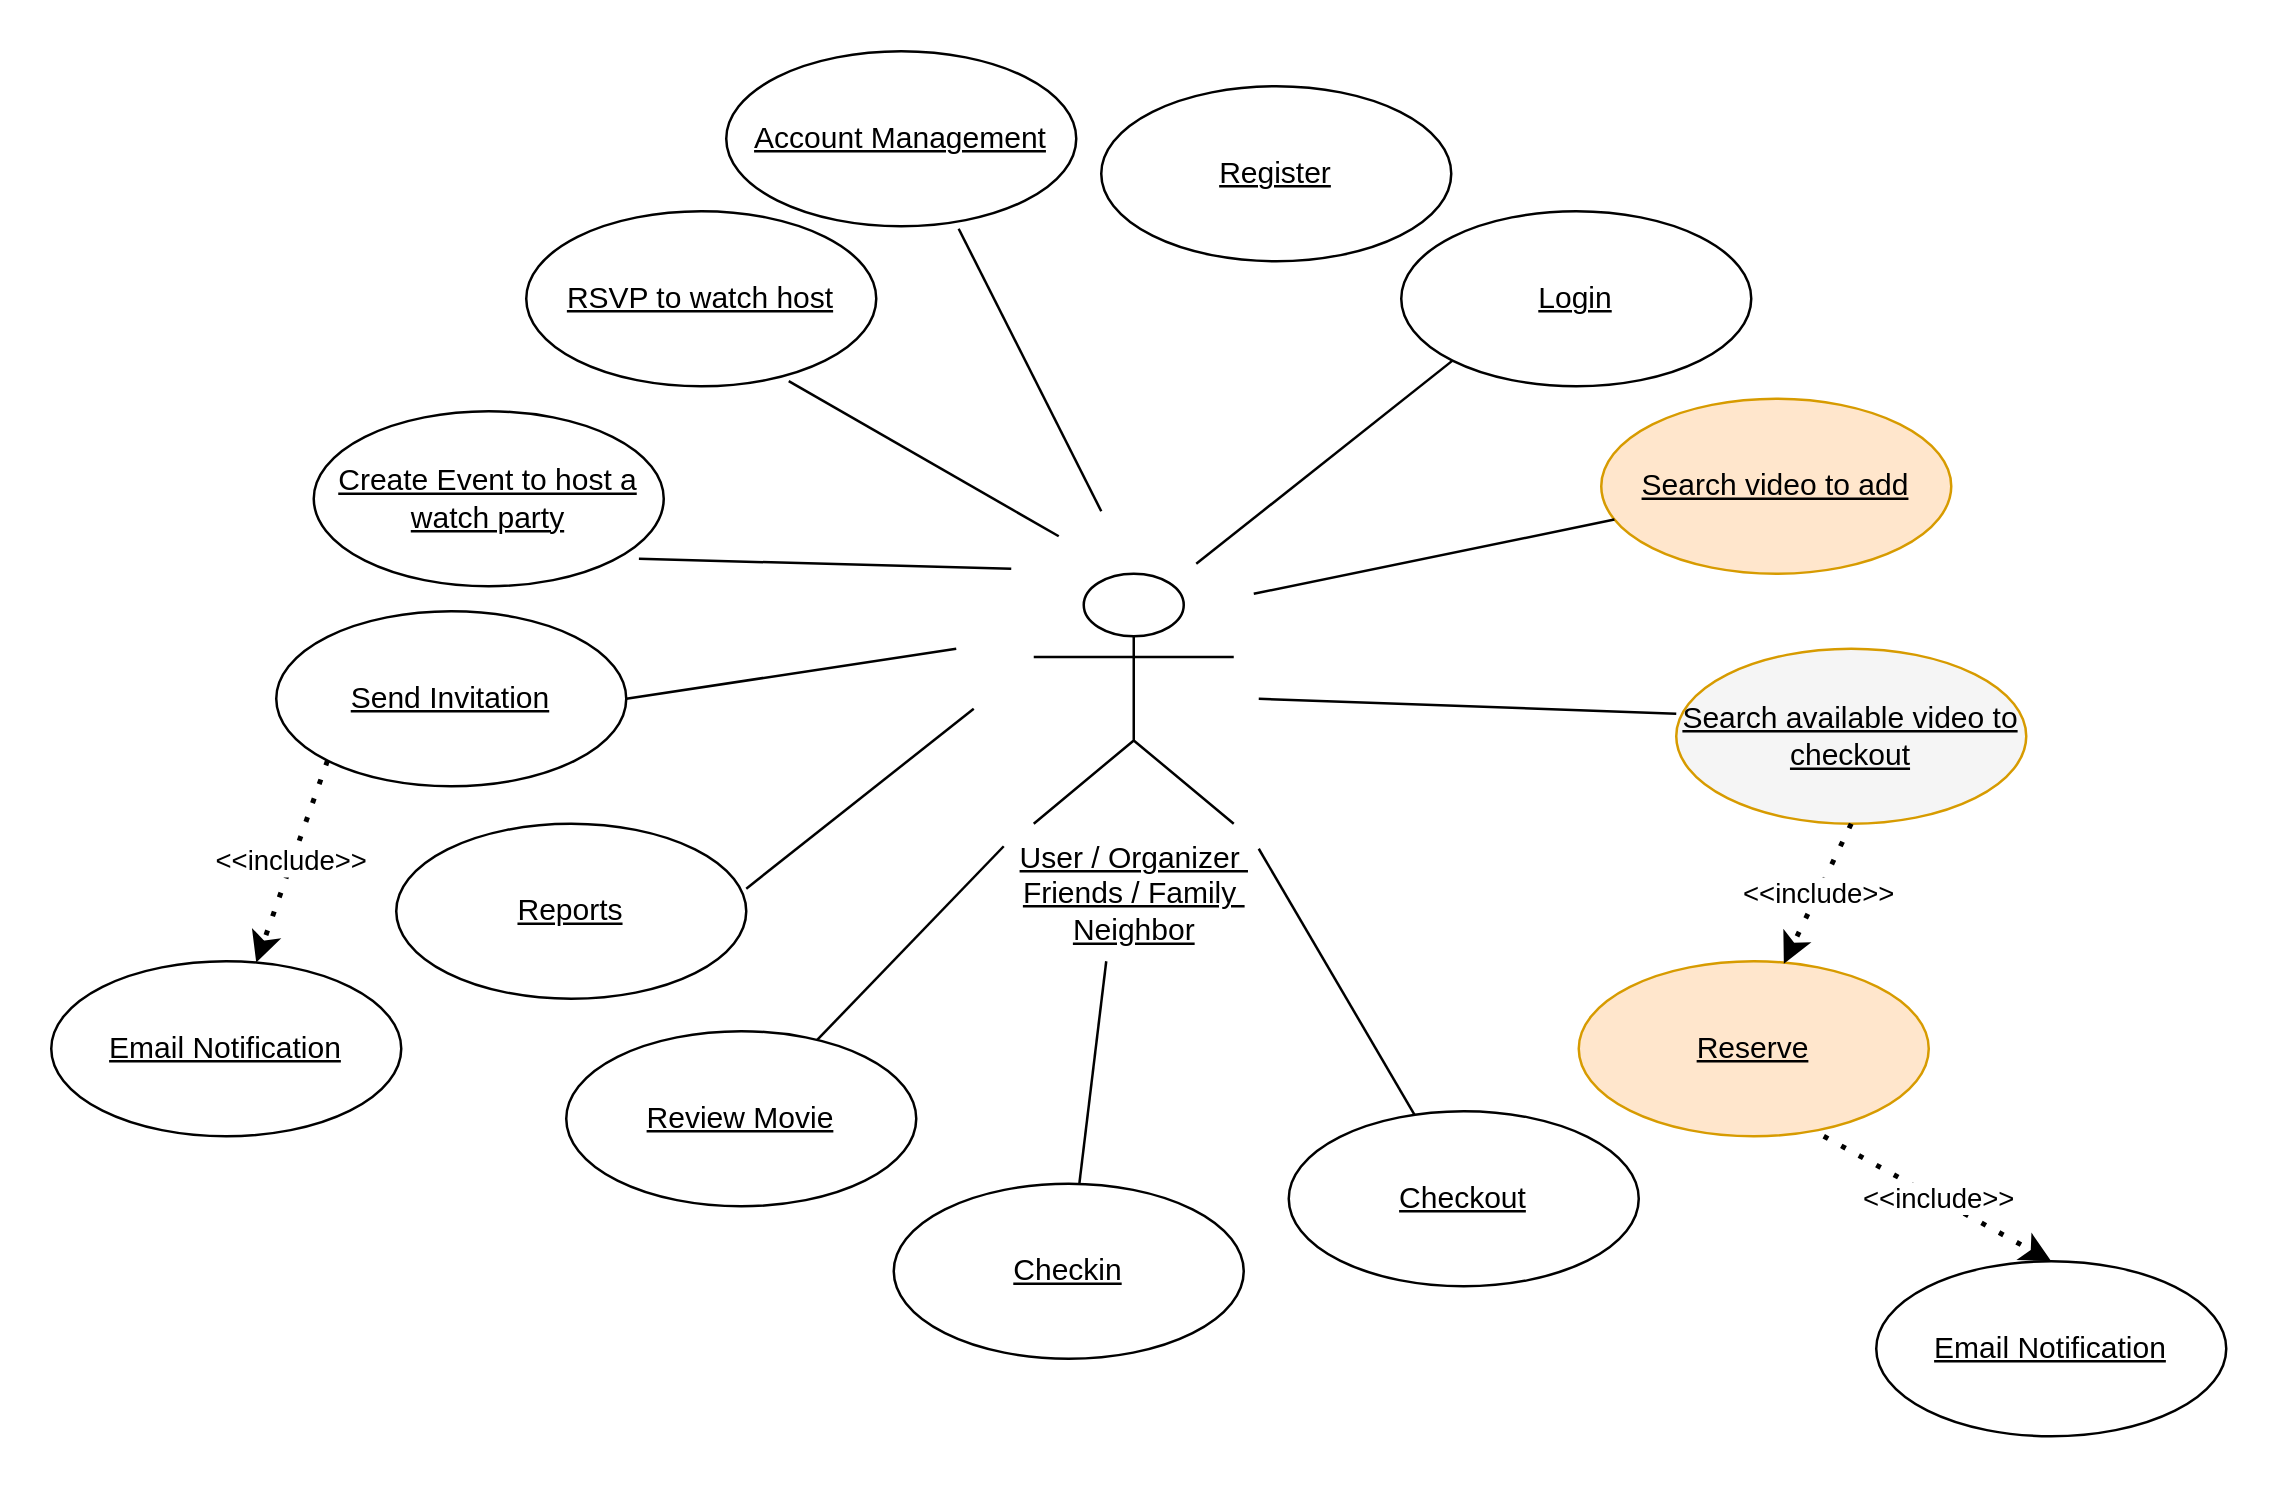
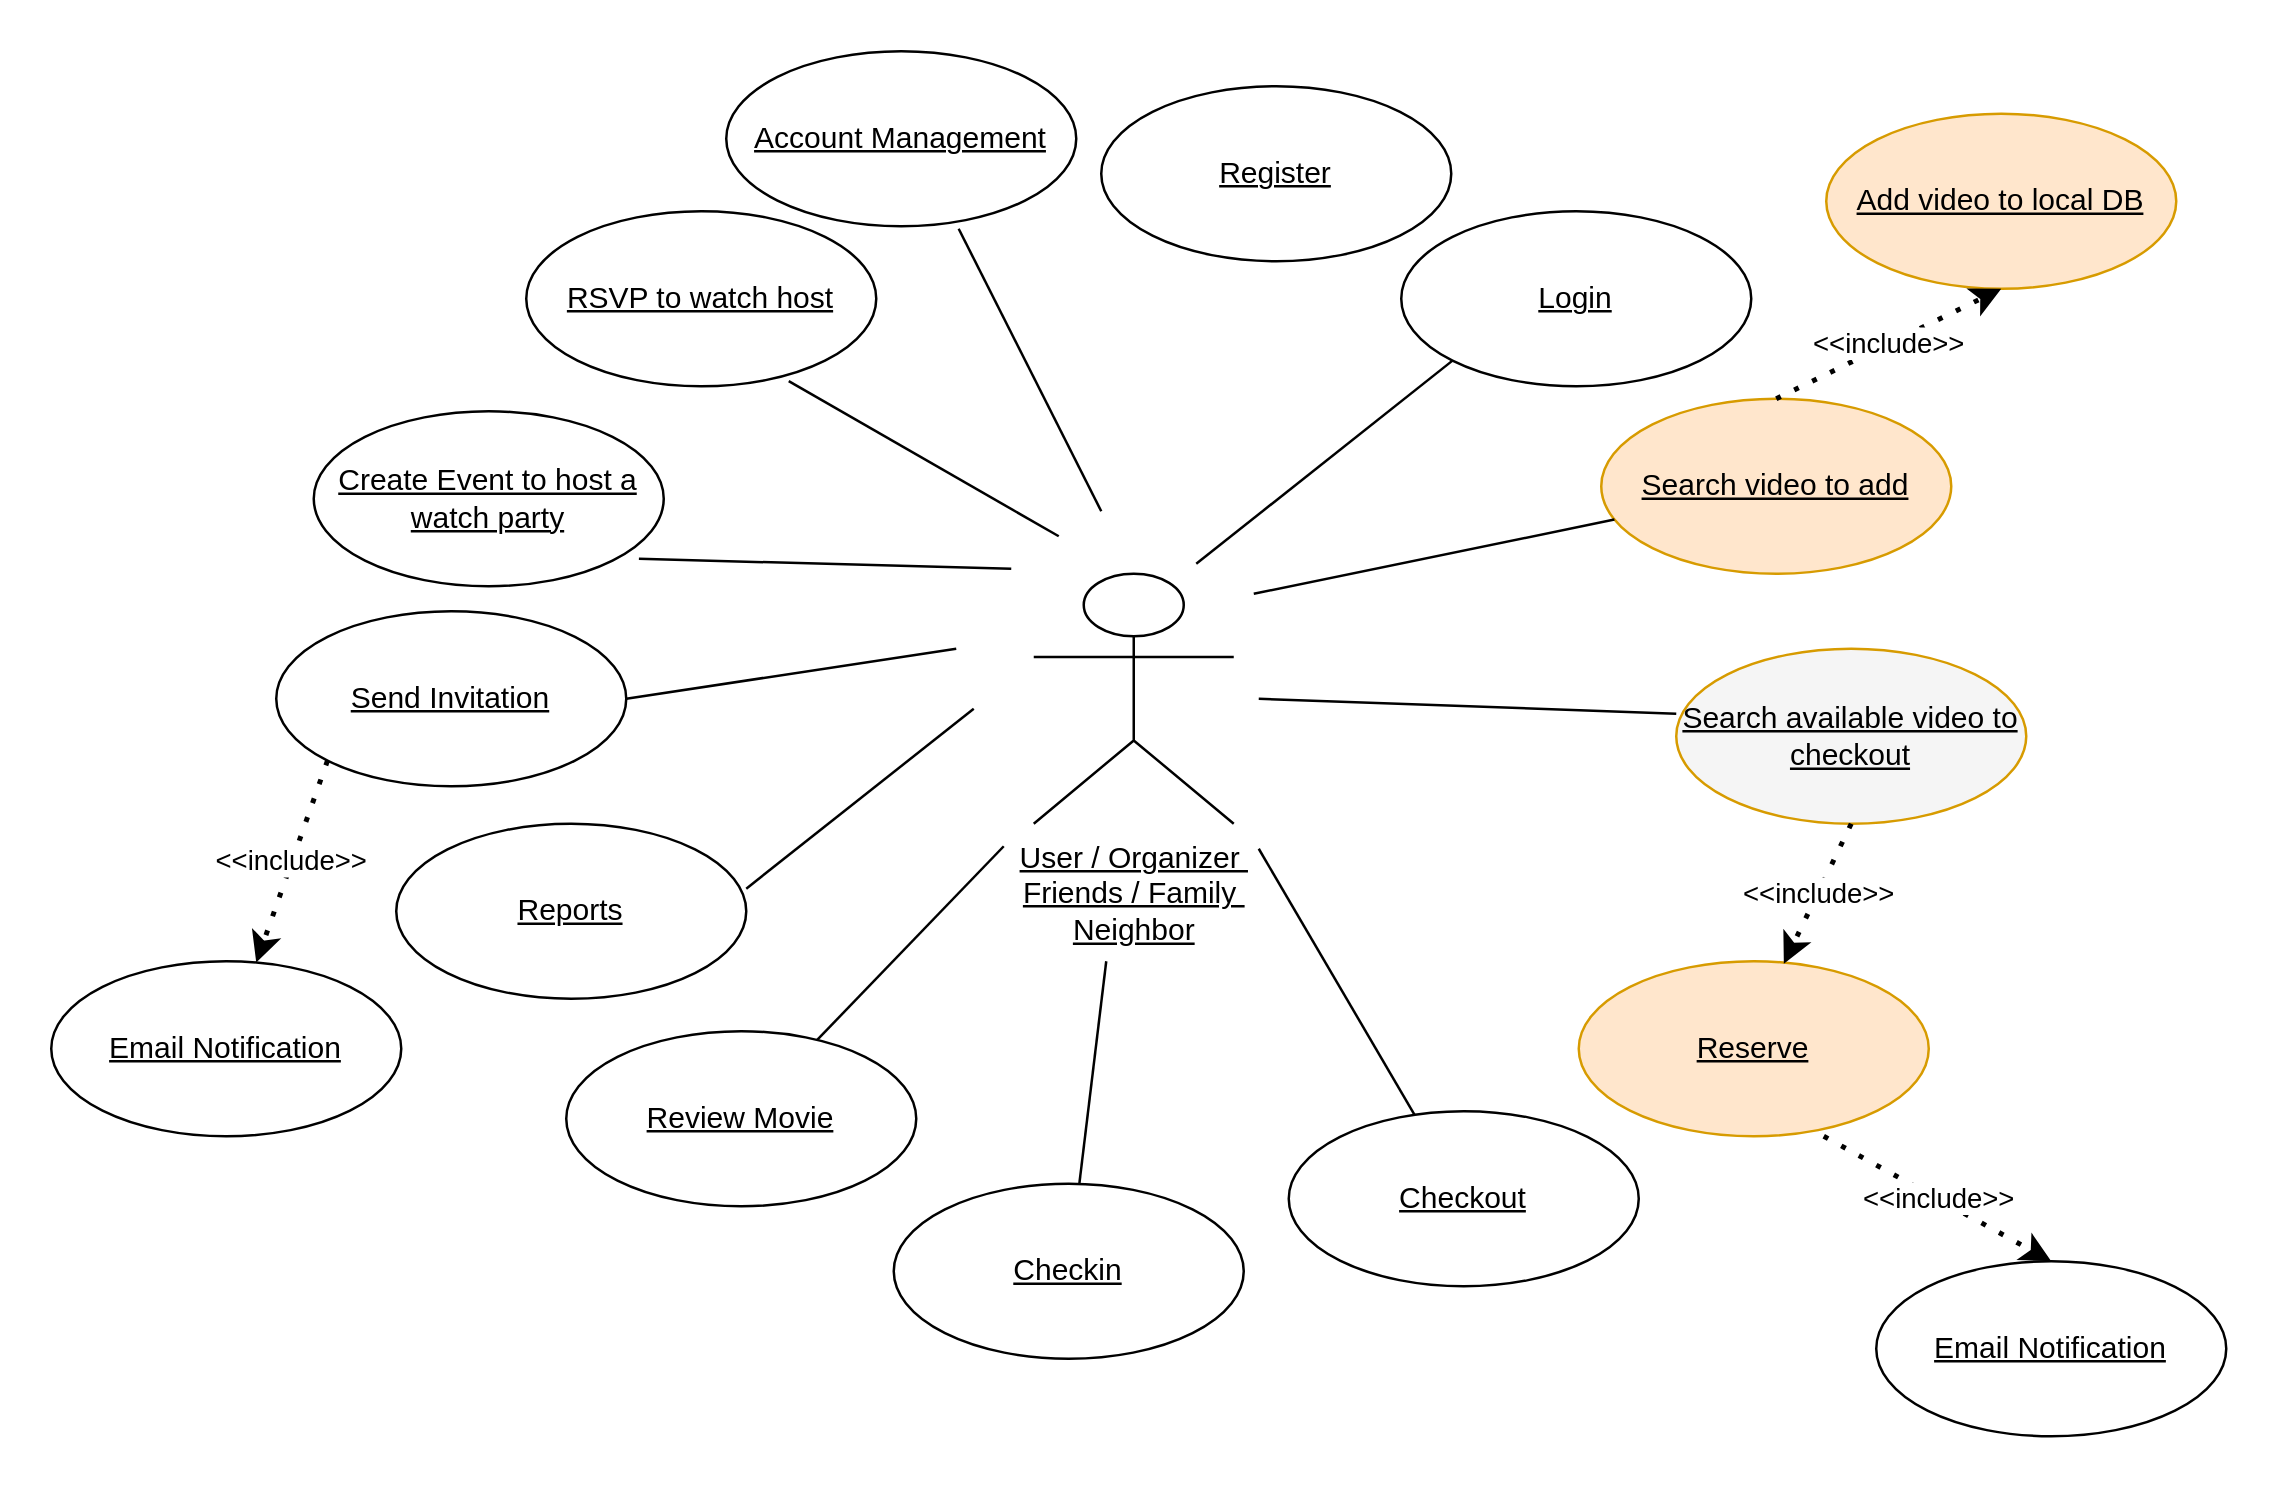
none -> (2001, 201)
none -> (1897, 340)
